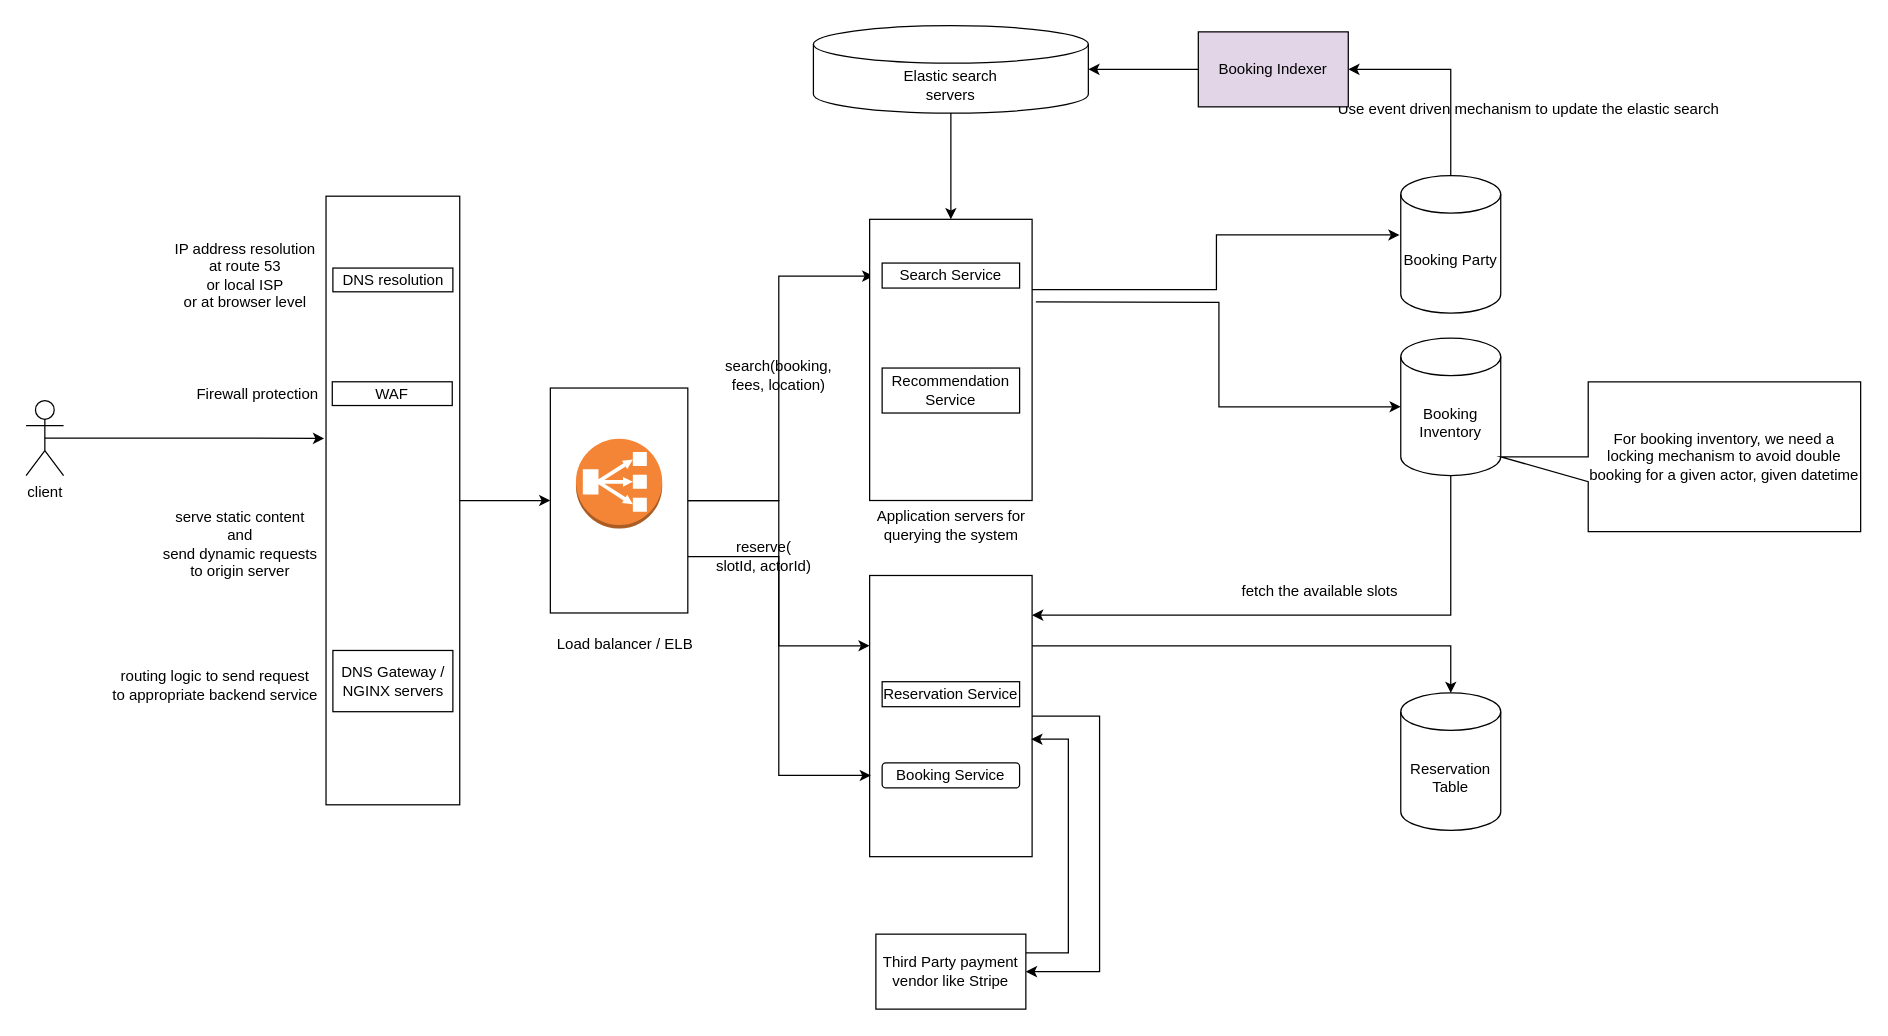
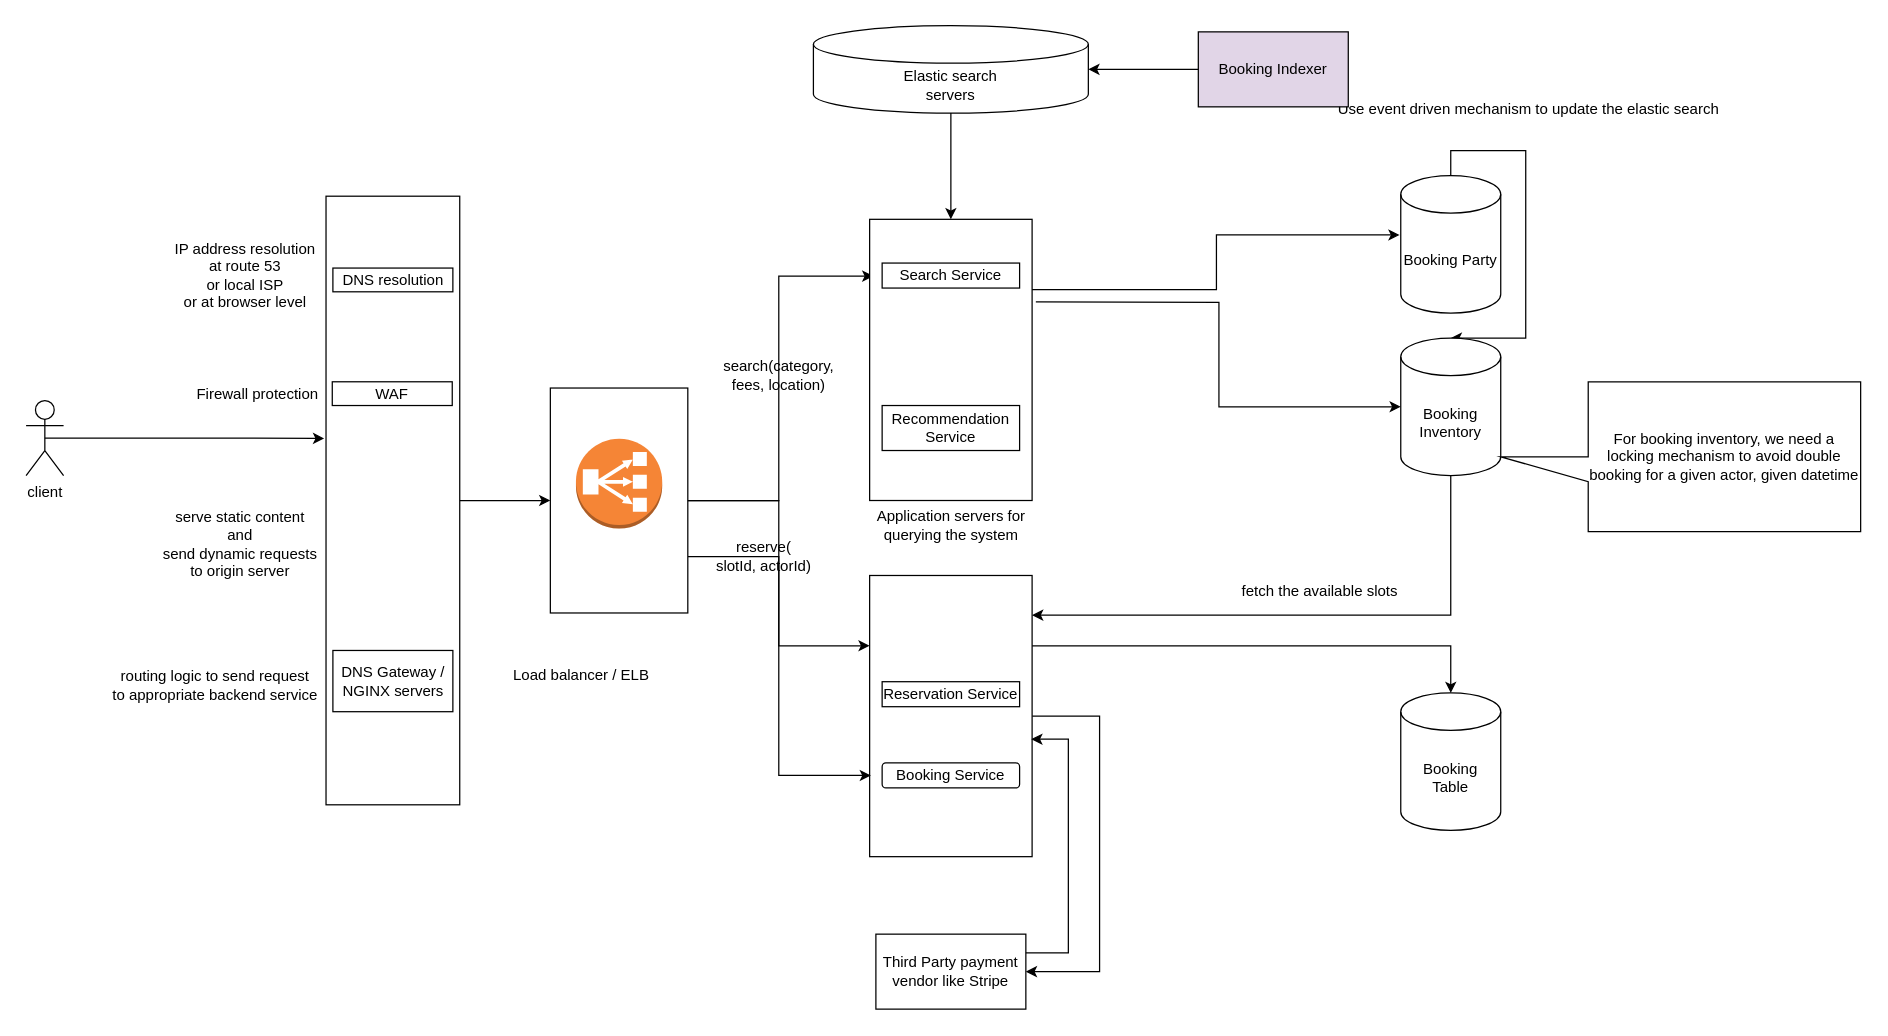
(1445, 69) -> (1526, 240)
(779, 376) -> (779, 376)
(951, 391) -> (951, 428)
(624, 644) -> (580, 676)
(1451, 778) -> (1451, 778)
